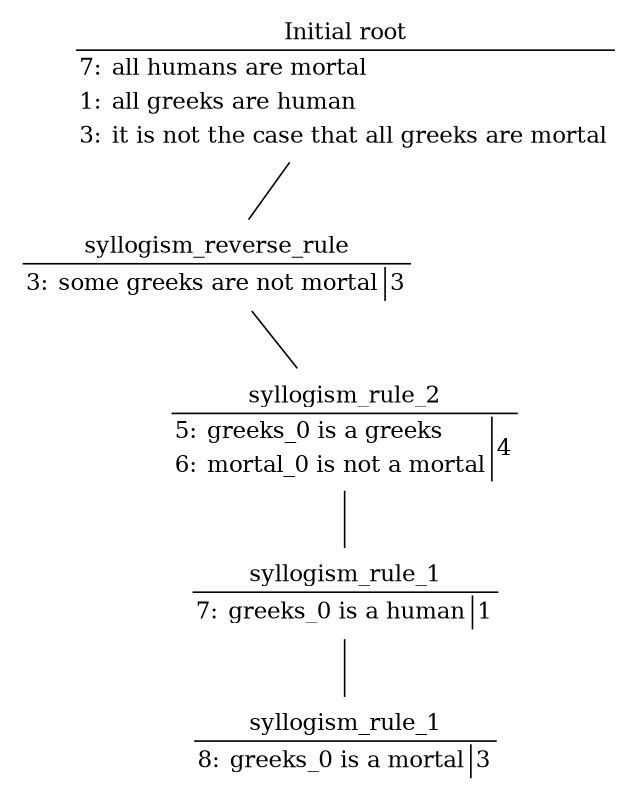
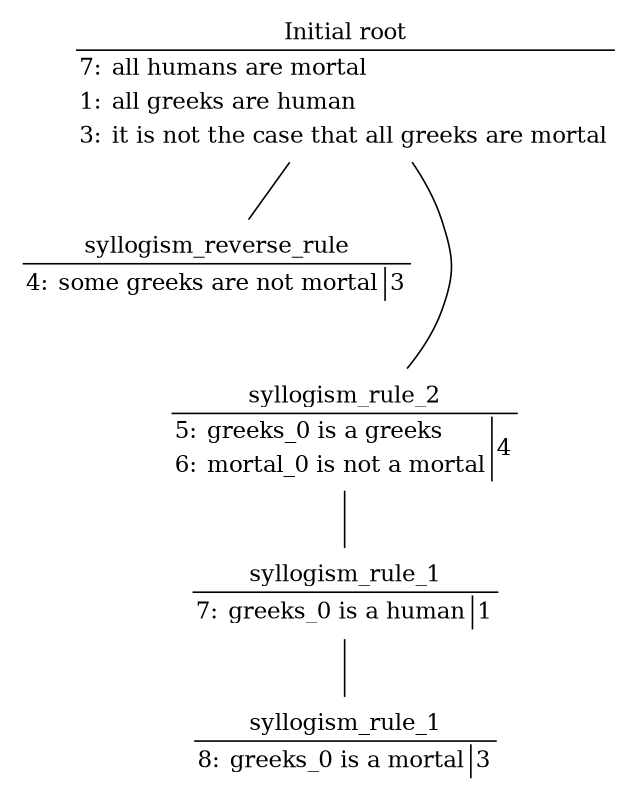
(37, 283) -> (37, 283)
(275, 340) -> (451, 267)
